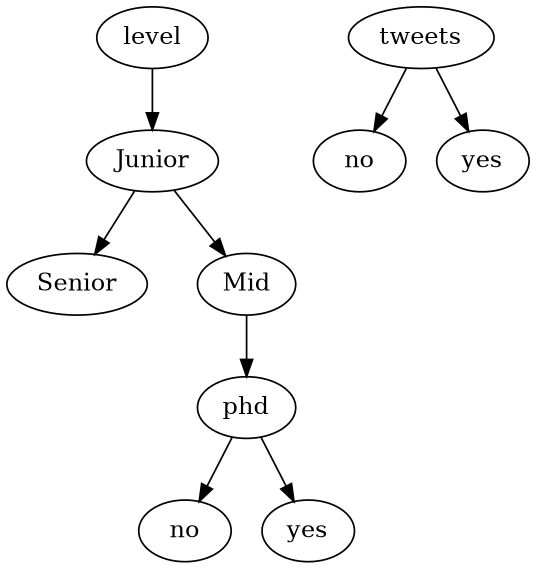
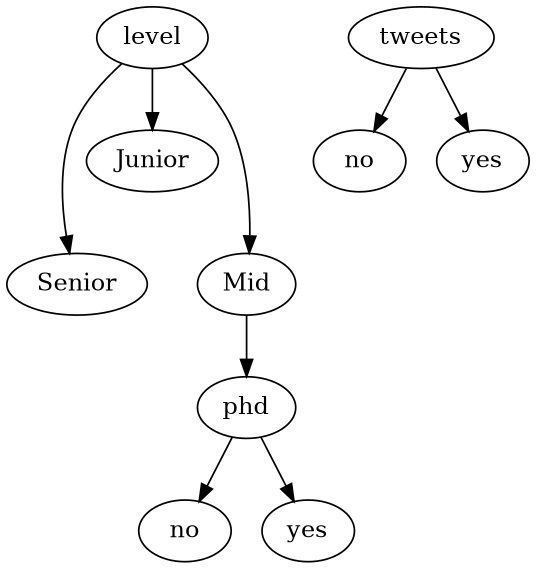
(119, 215) -> (68, 141)
(195, 216) -> (237, 141)
